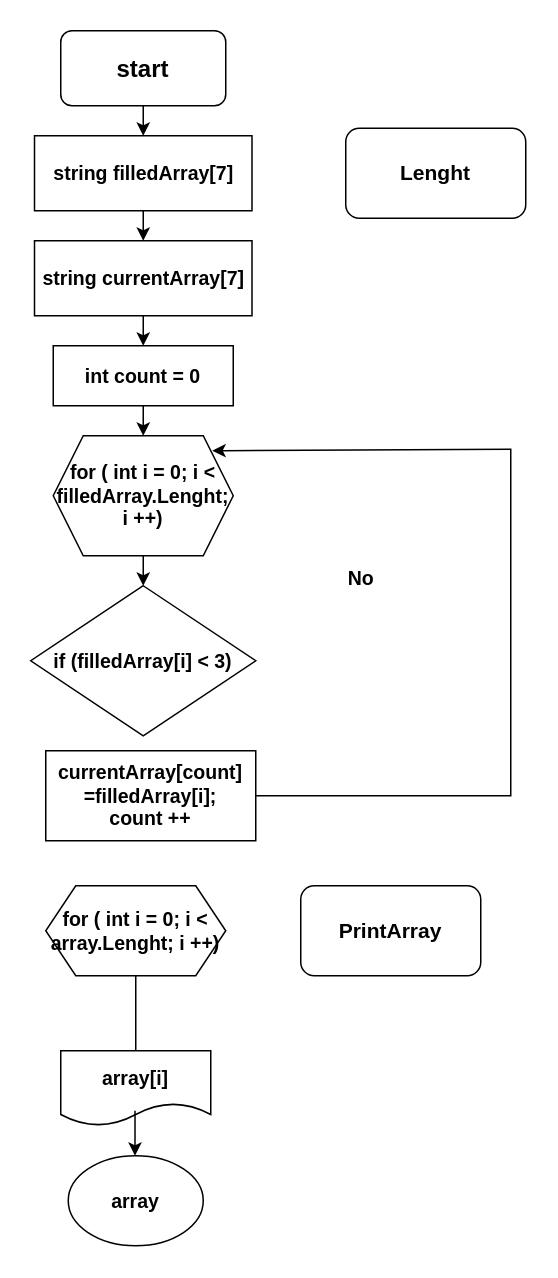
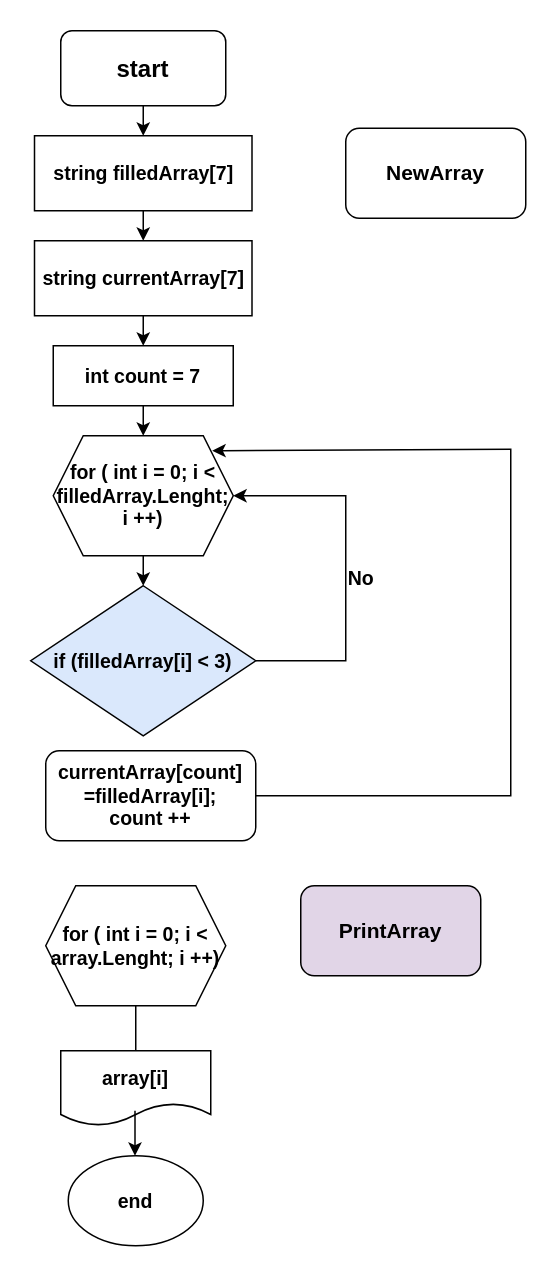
(436, 173) -> (436, 173)
(143, 376) -> (143, 376)
none -> (346, 573)
(143, 661) -> (143, 661)
(151, 796) -> (151, 796)
(136, 931) -> (136, 946)
(391, 931) -> (391, 931)
(136, 1201) -> (136, 1201)
